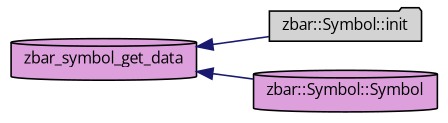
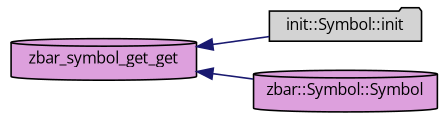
(345, 26) -> (345, 26)
(104, 59) -> (104, 59)
